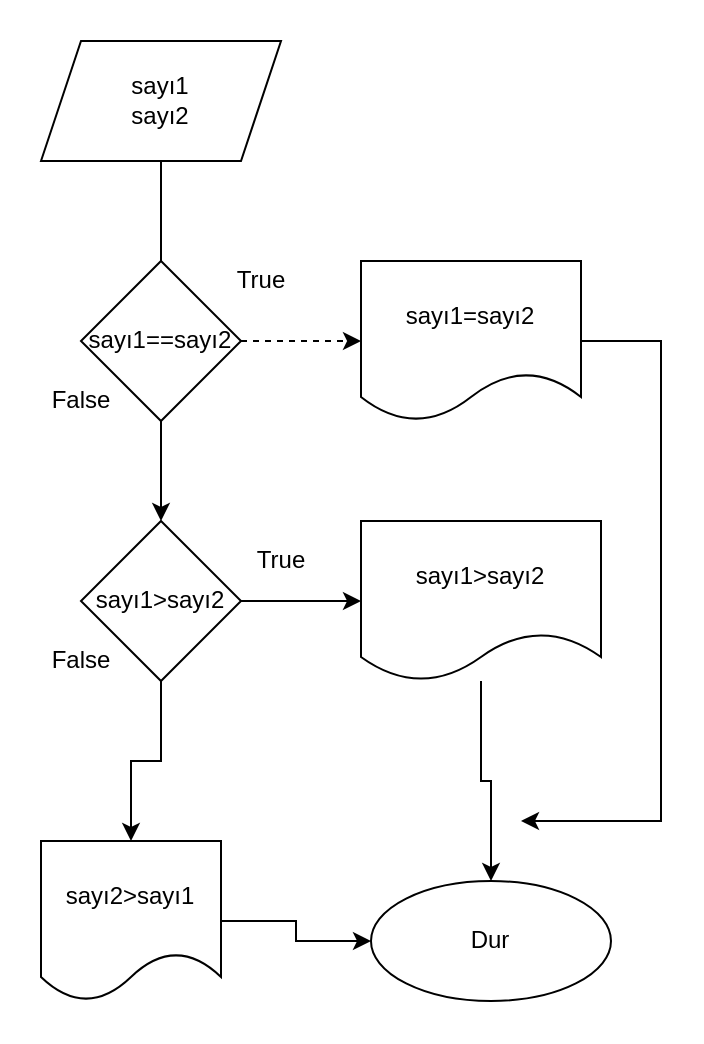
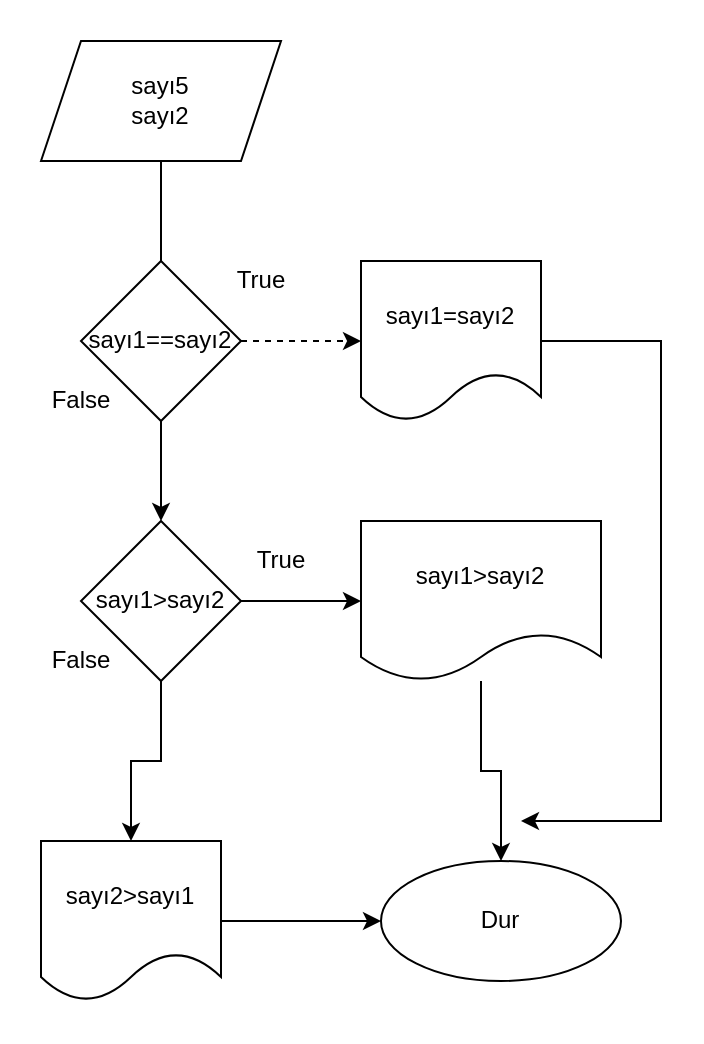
(161, 101) -> (161, 101)
(471, 341) -> (451, 341)
(491, 941) -> (501, 921)
